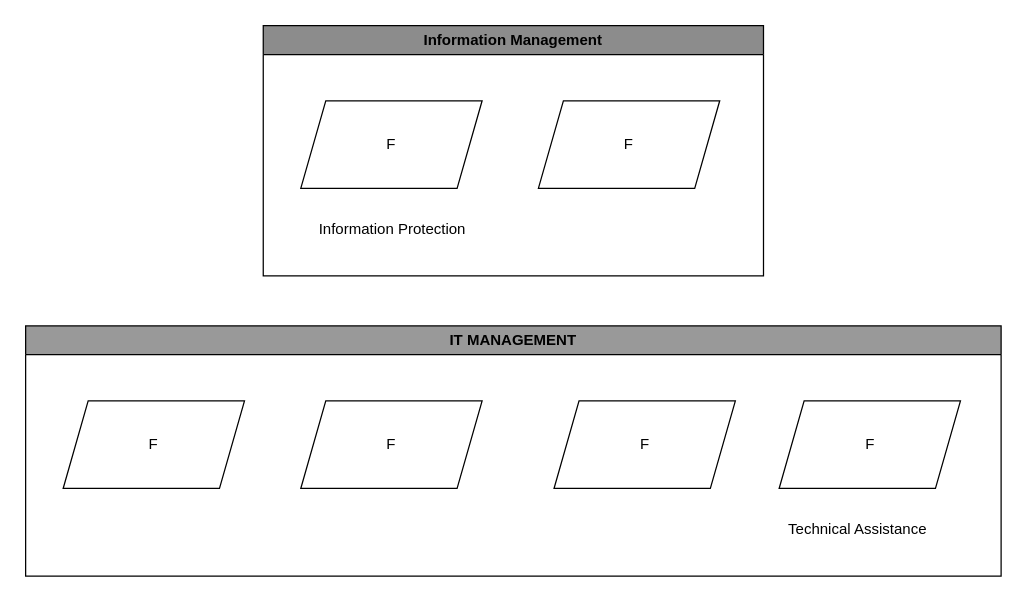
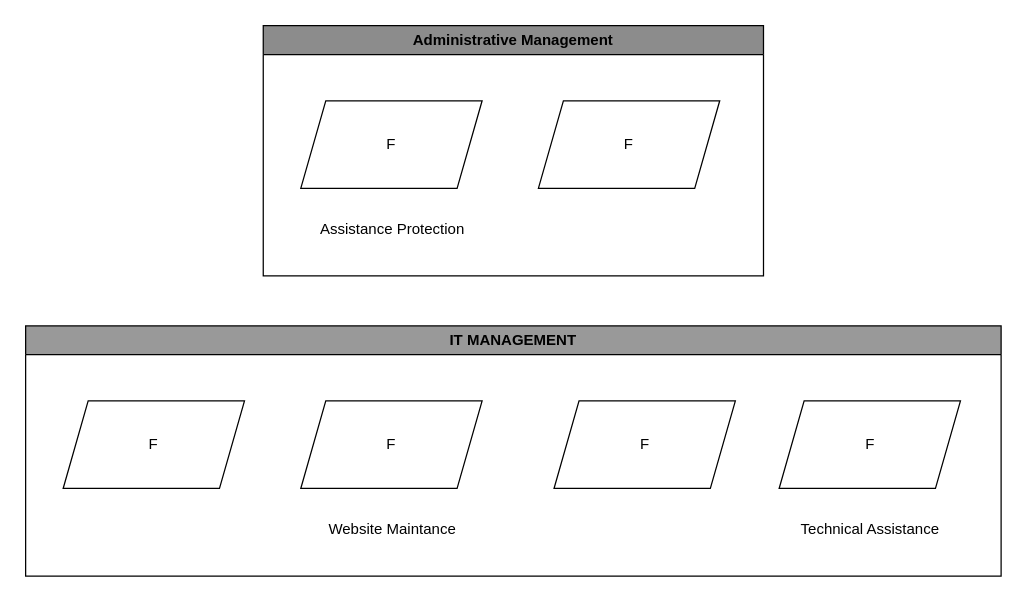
(513, 41) -> (513, 41)
(393, 229) -> (393, 229)
none -> (391, 529)
(857, 529) -> (869, 529)
